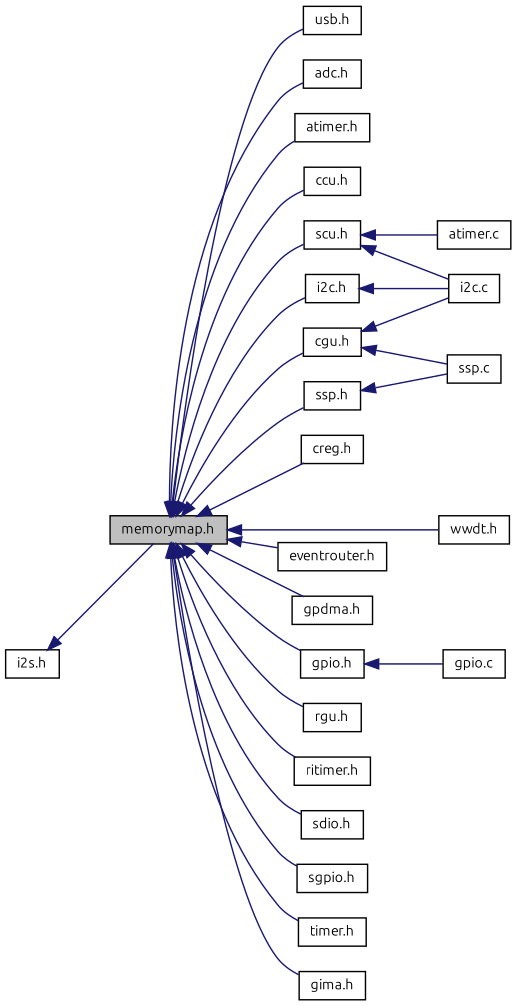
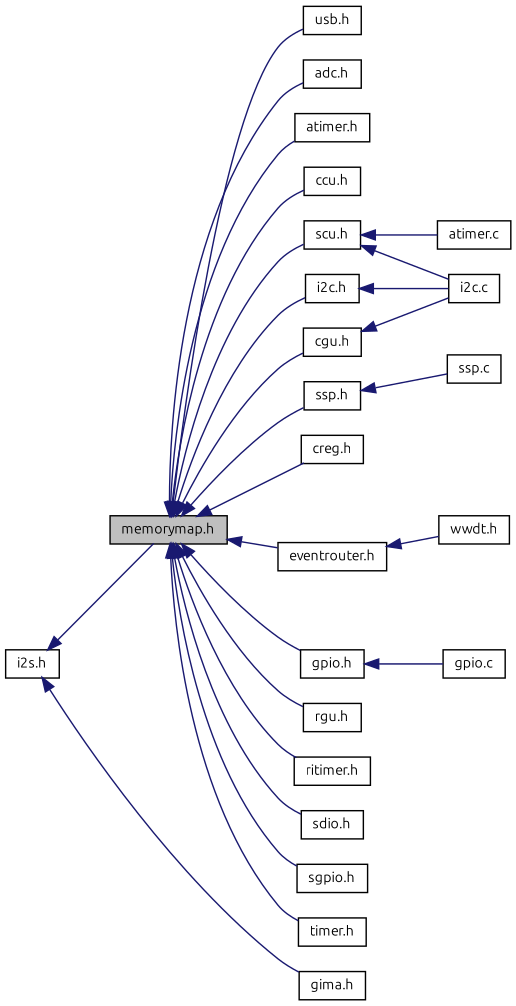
(412, 357) -> none
(340, 530) -> (420, 540)
(332, 610) -> none
(236, 861) -> (162, 842)
